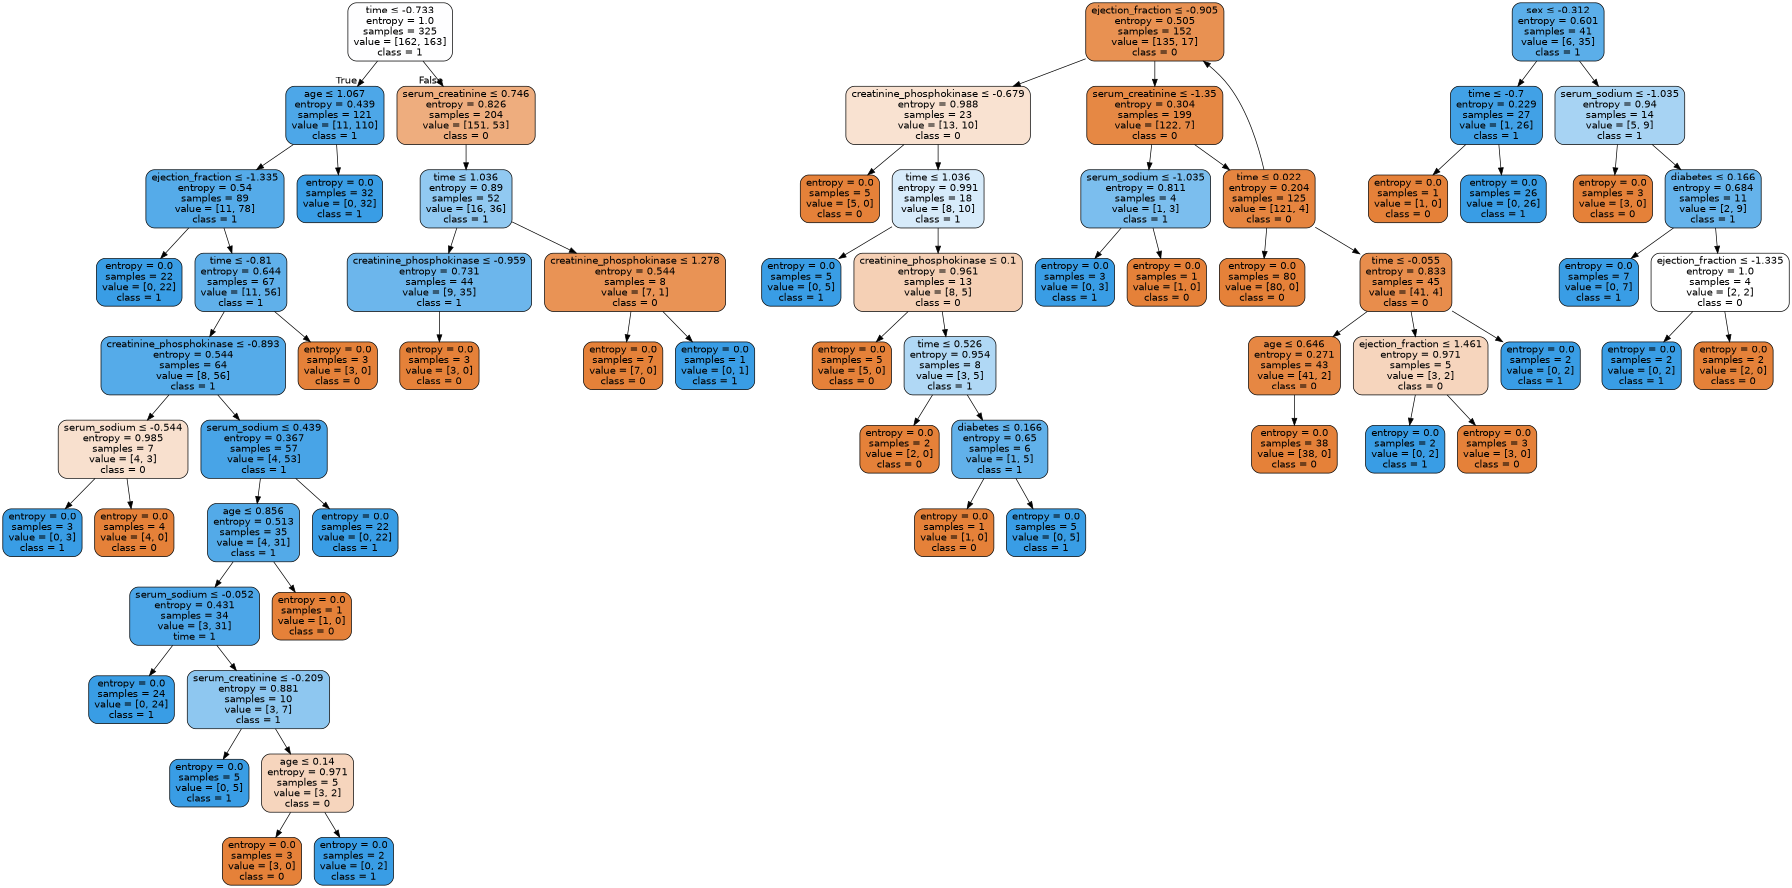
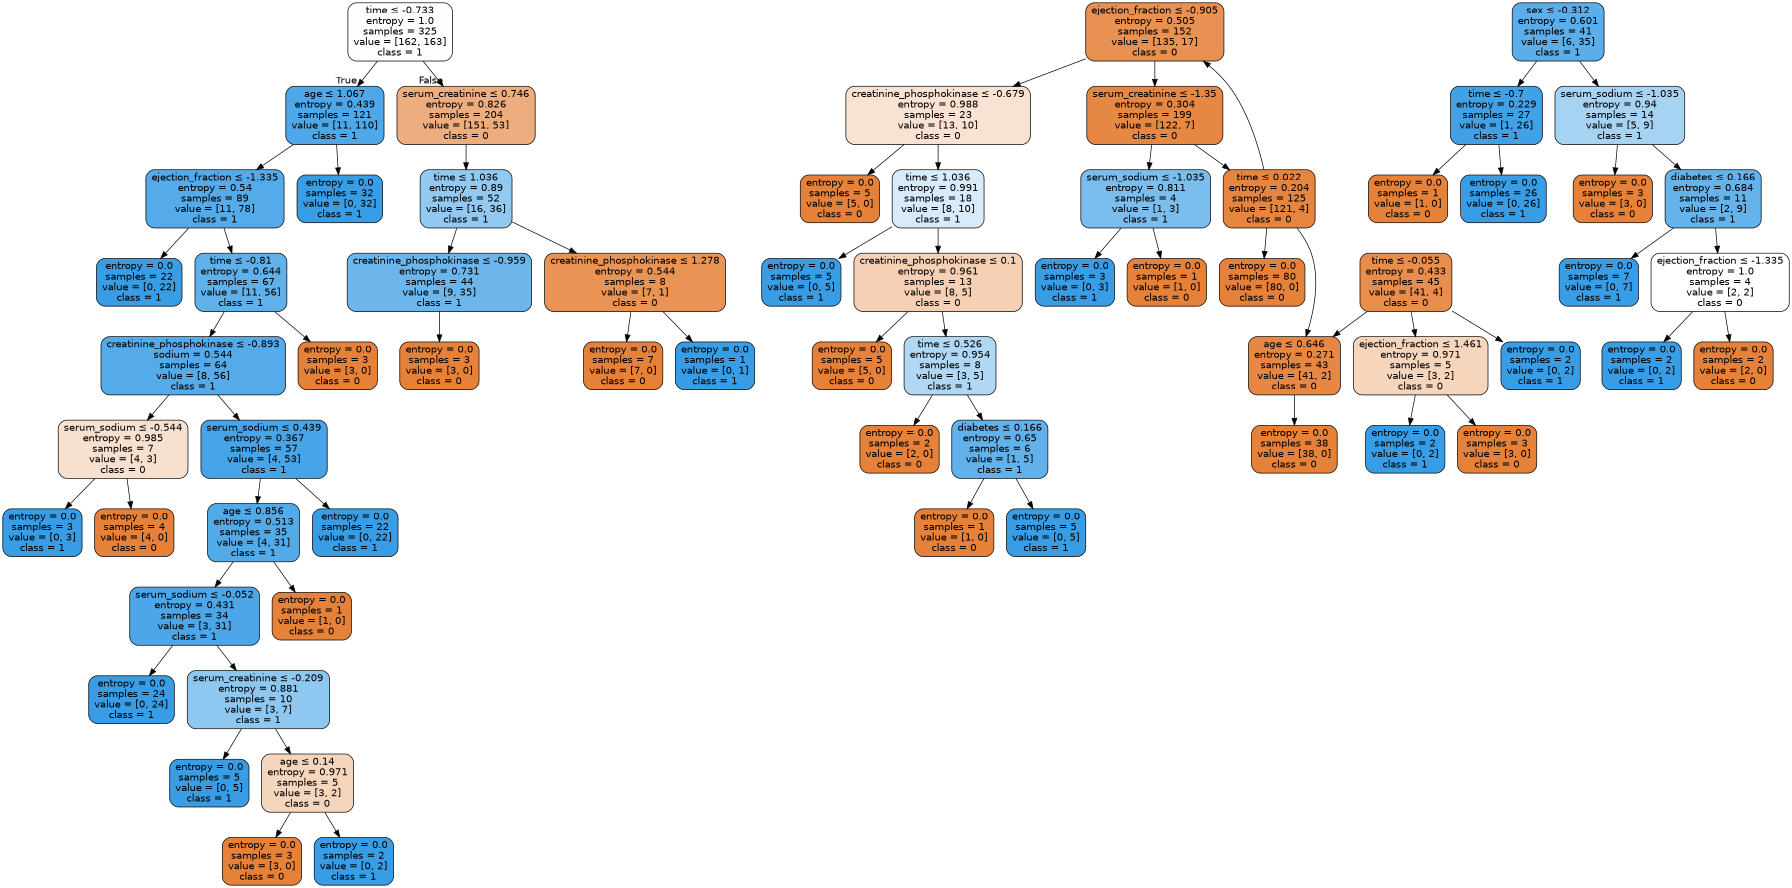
(1334, 239) -> (1316, 277)
(1406, 271) -> (1406, 271)
(193, 355) -> (193, 355)
(195, 637) -> (195, 637)
